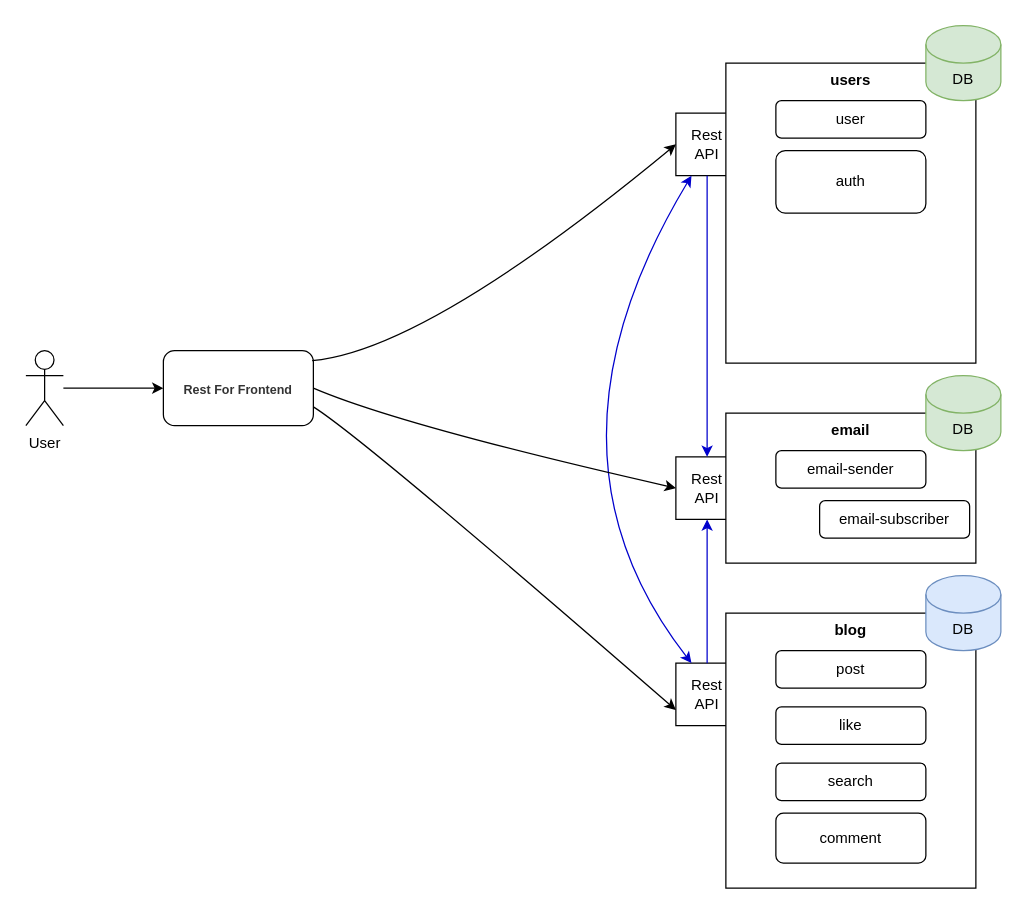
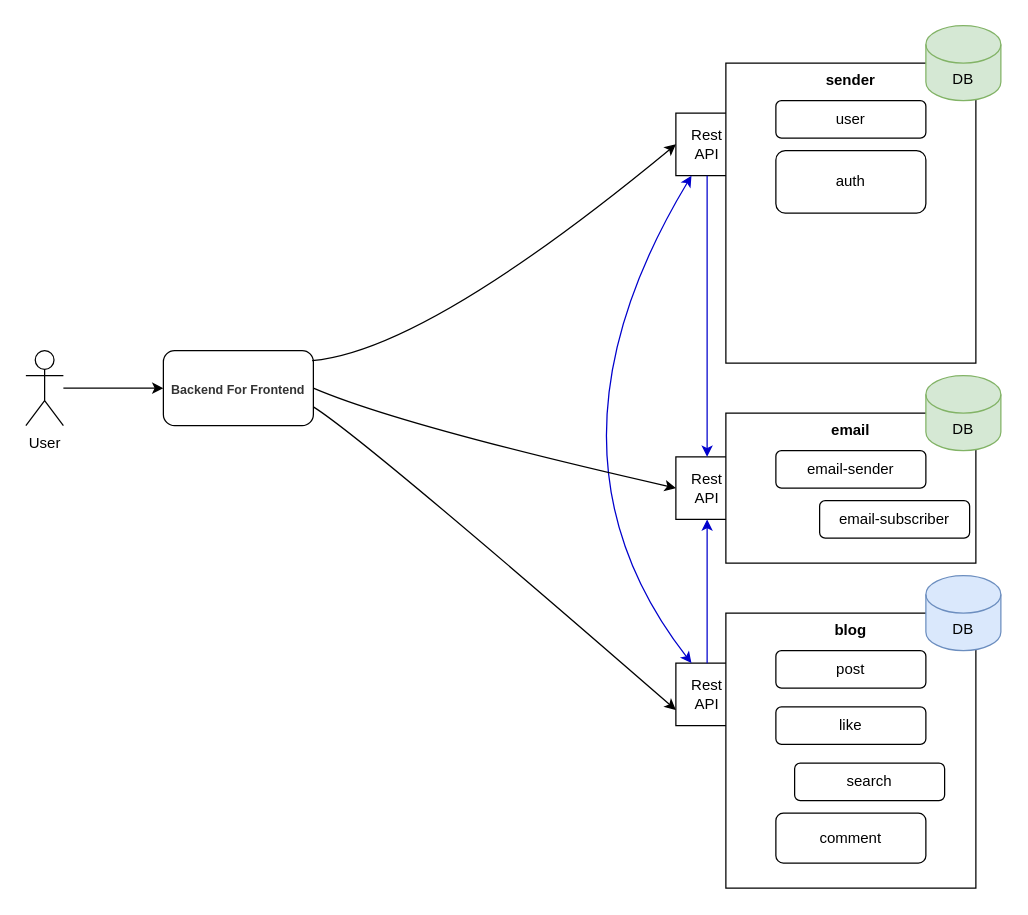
(851, 81) -> (851, 81)
(238, 388) -> (238, 388)
(851, 782) -> (869, 782)
